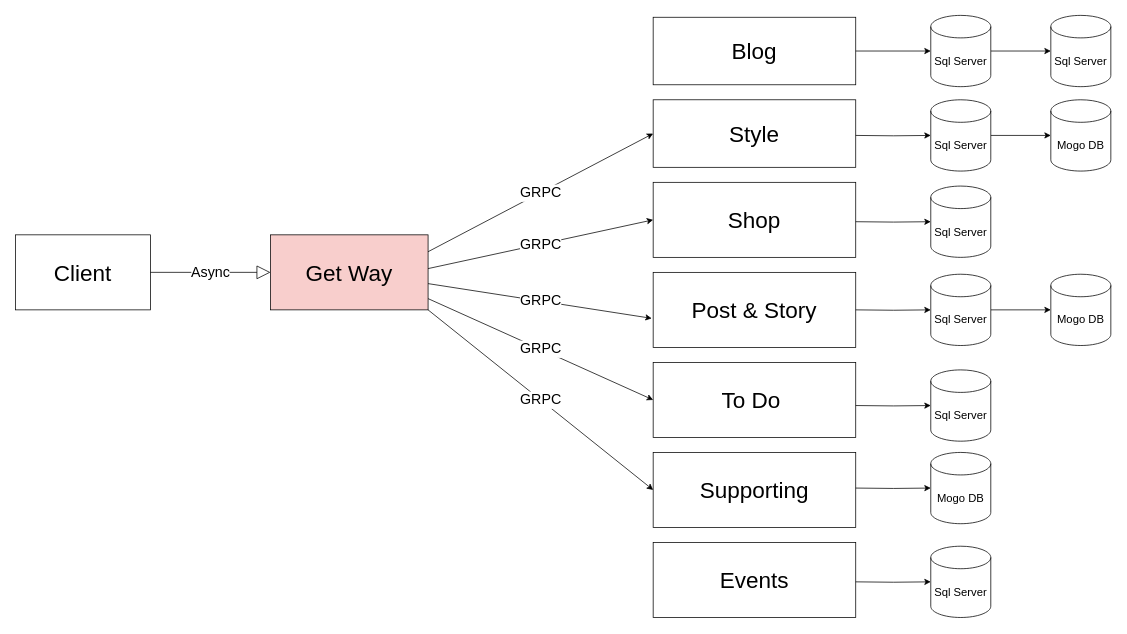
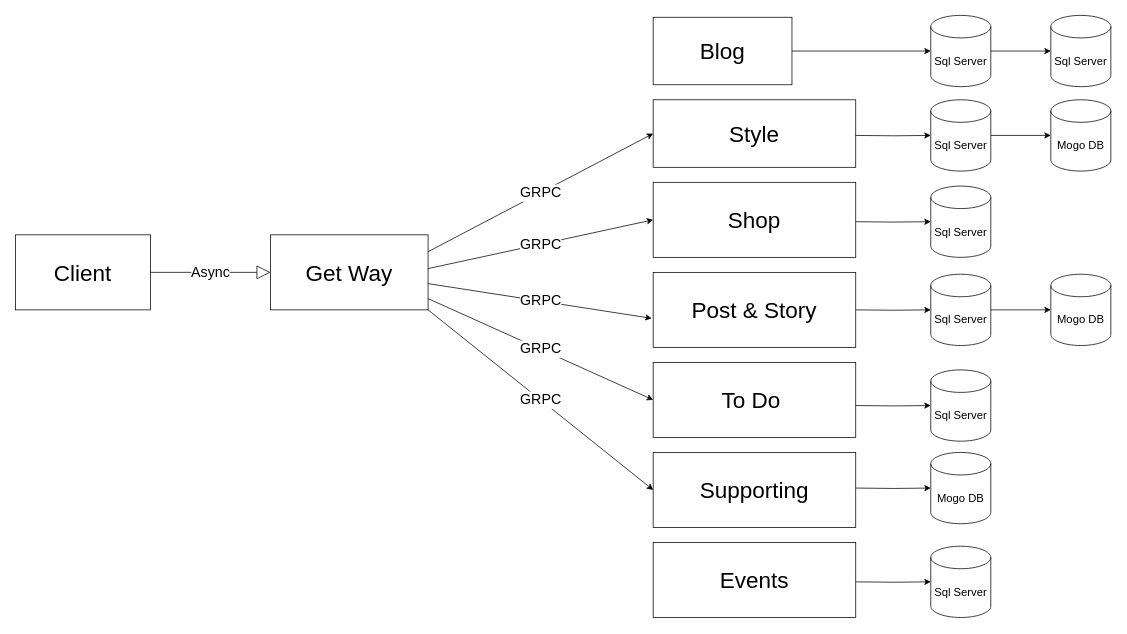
(754, 51) -> (722, 51)
(349, 272) -> (349, 272)
